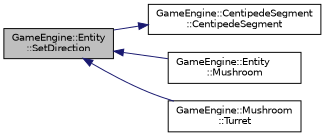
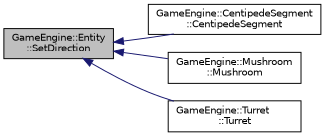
(126, 28) -> (149, 38)
(235, 68) -> (235, 68)
(235, 116) -> (235, 116)
